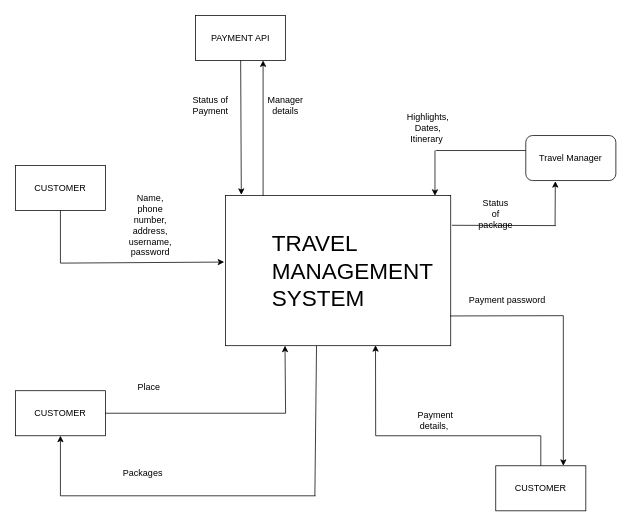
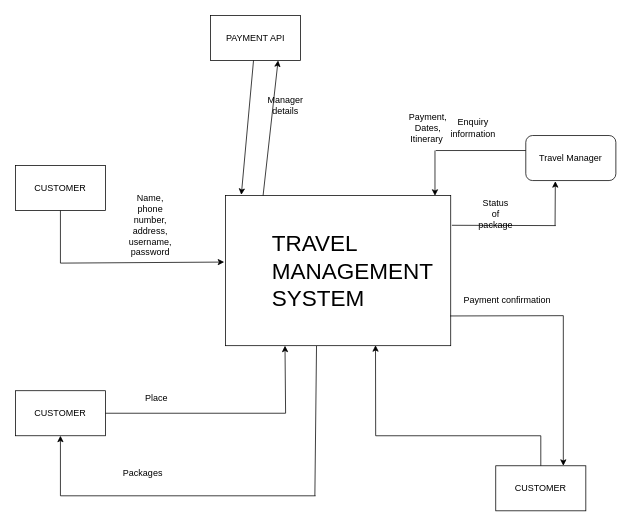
(240, 38) -> (255, 38)
(210, 105) -> none
(428, 128) -> (428, 128)
none -> (473, 128)
(507, 300) -> (507, 300)
(150, 387) -> (158, 398)
(435, 420) -> none
